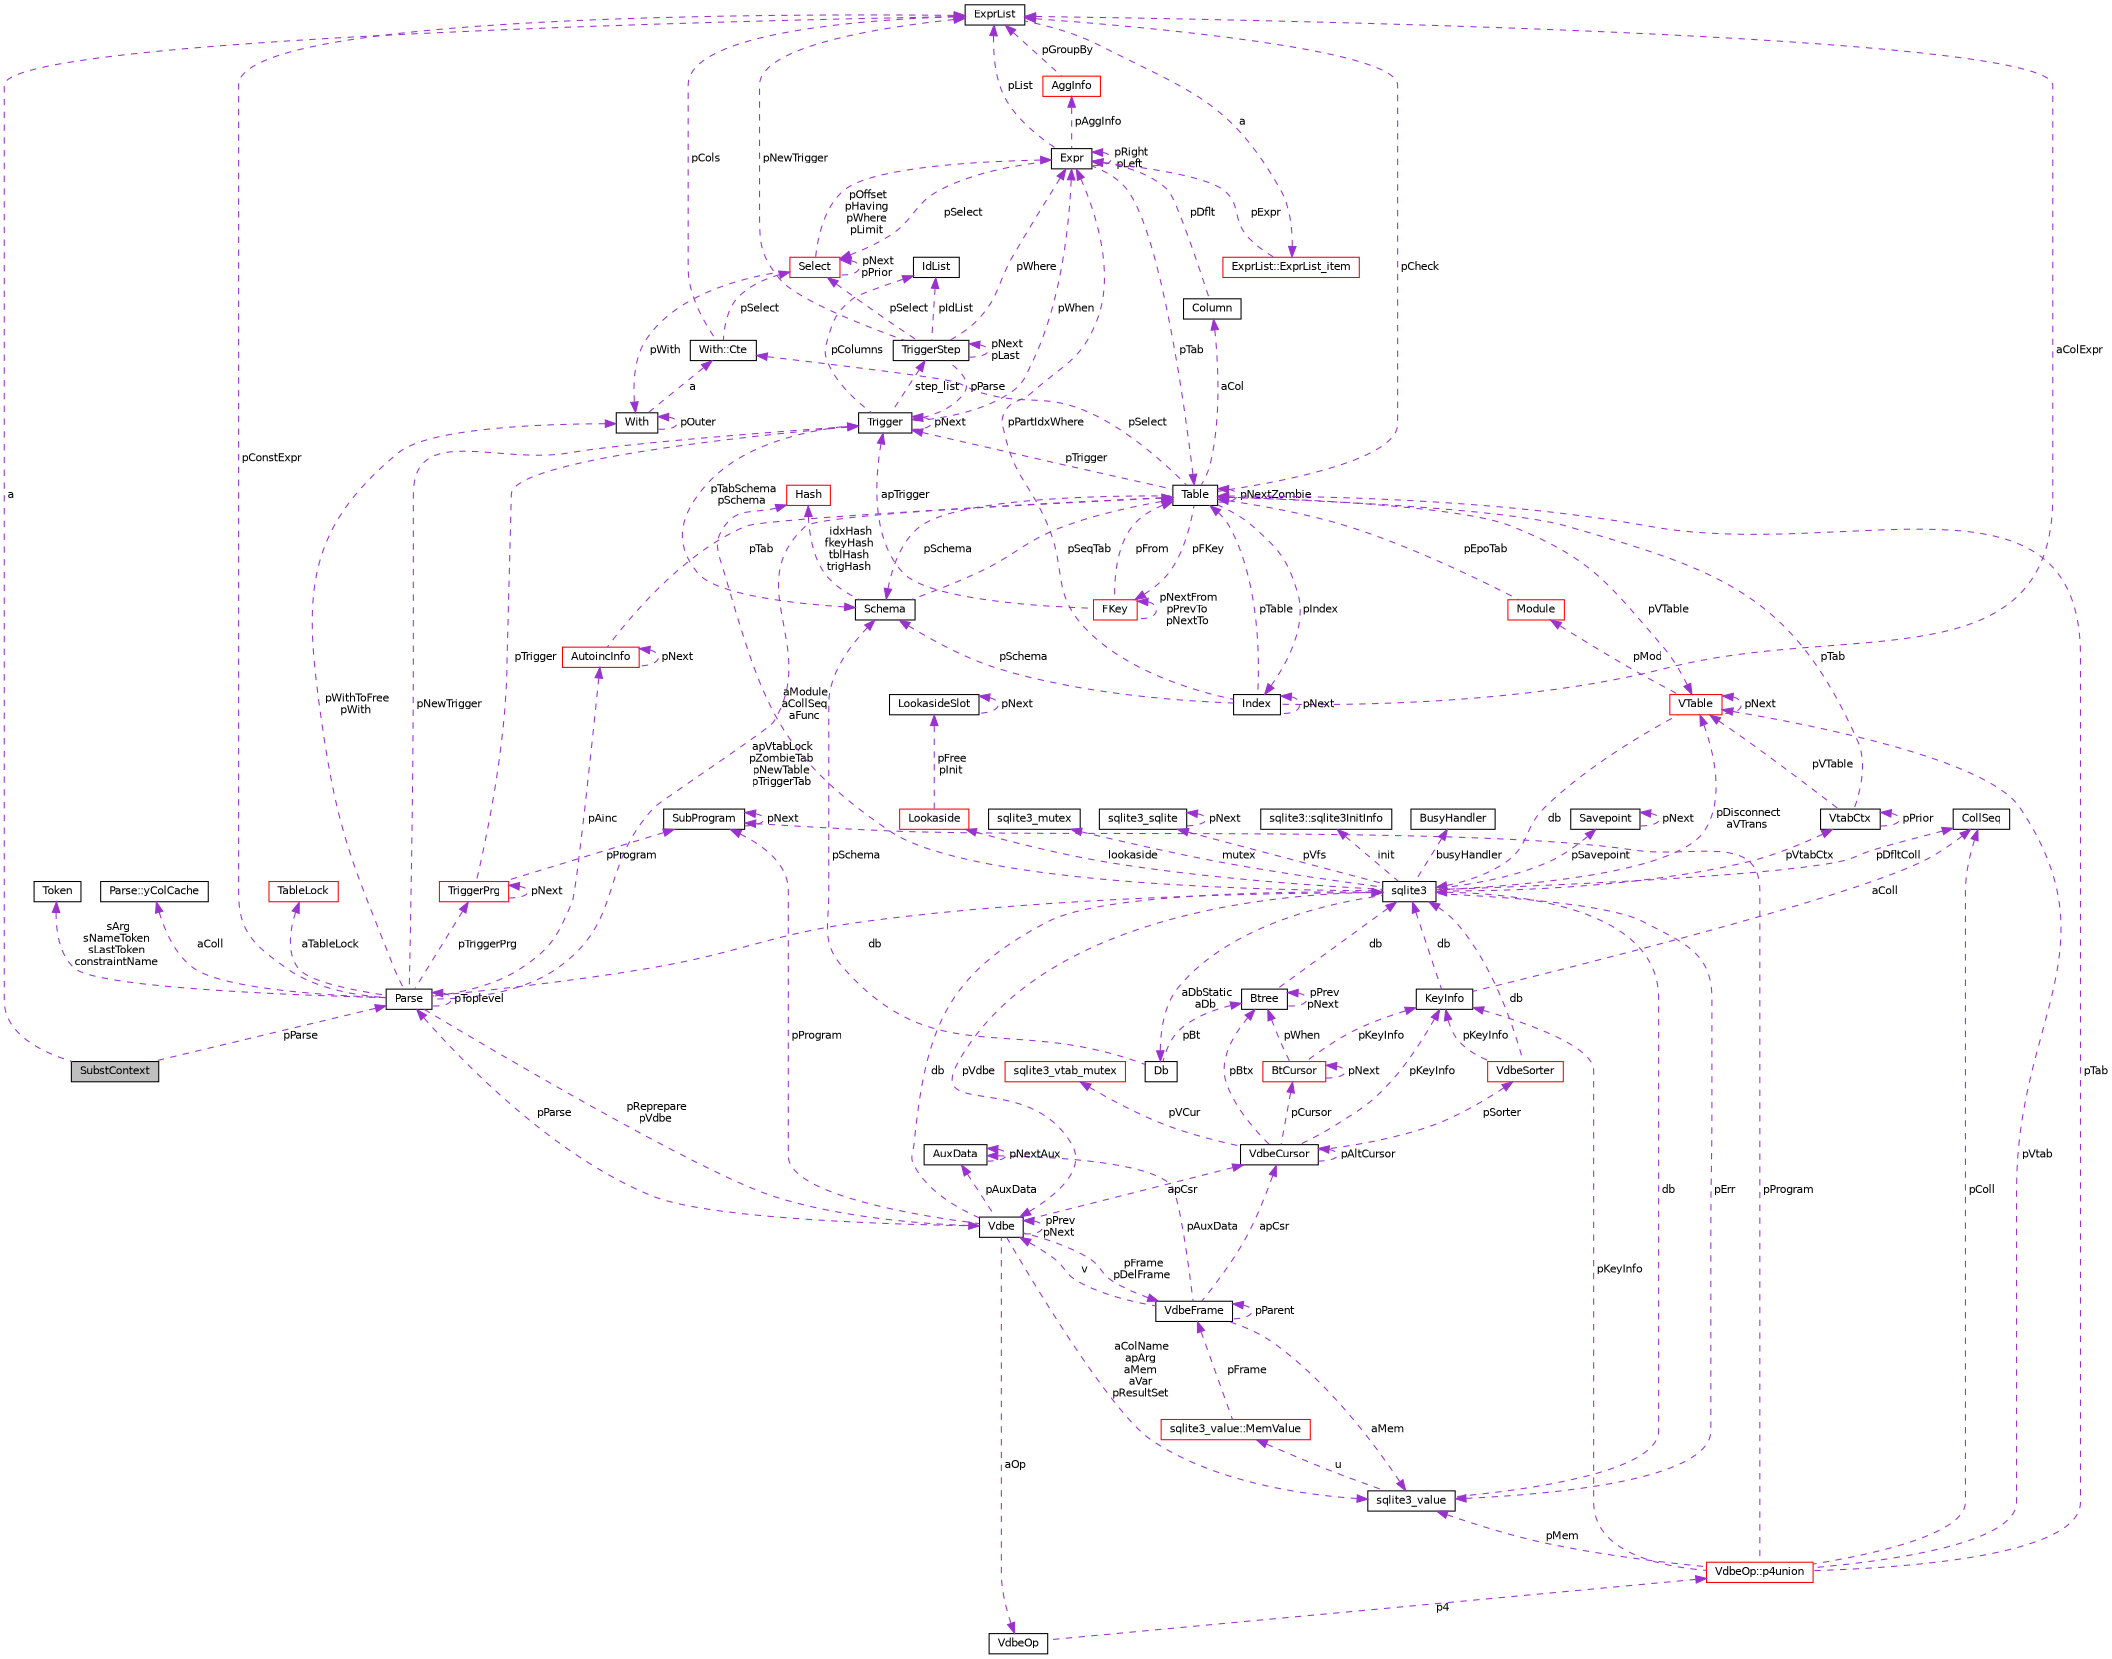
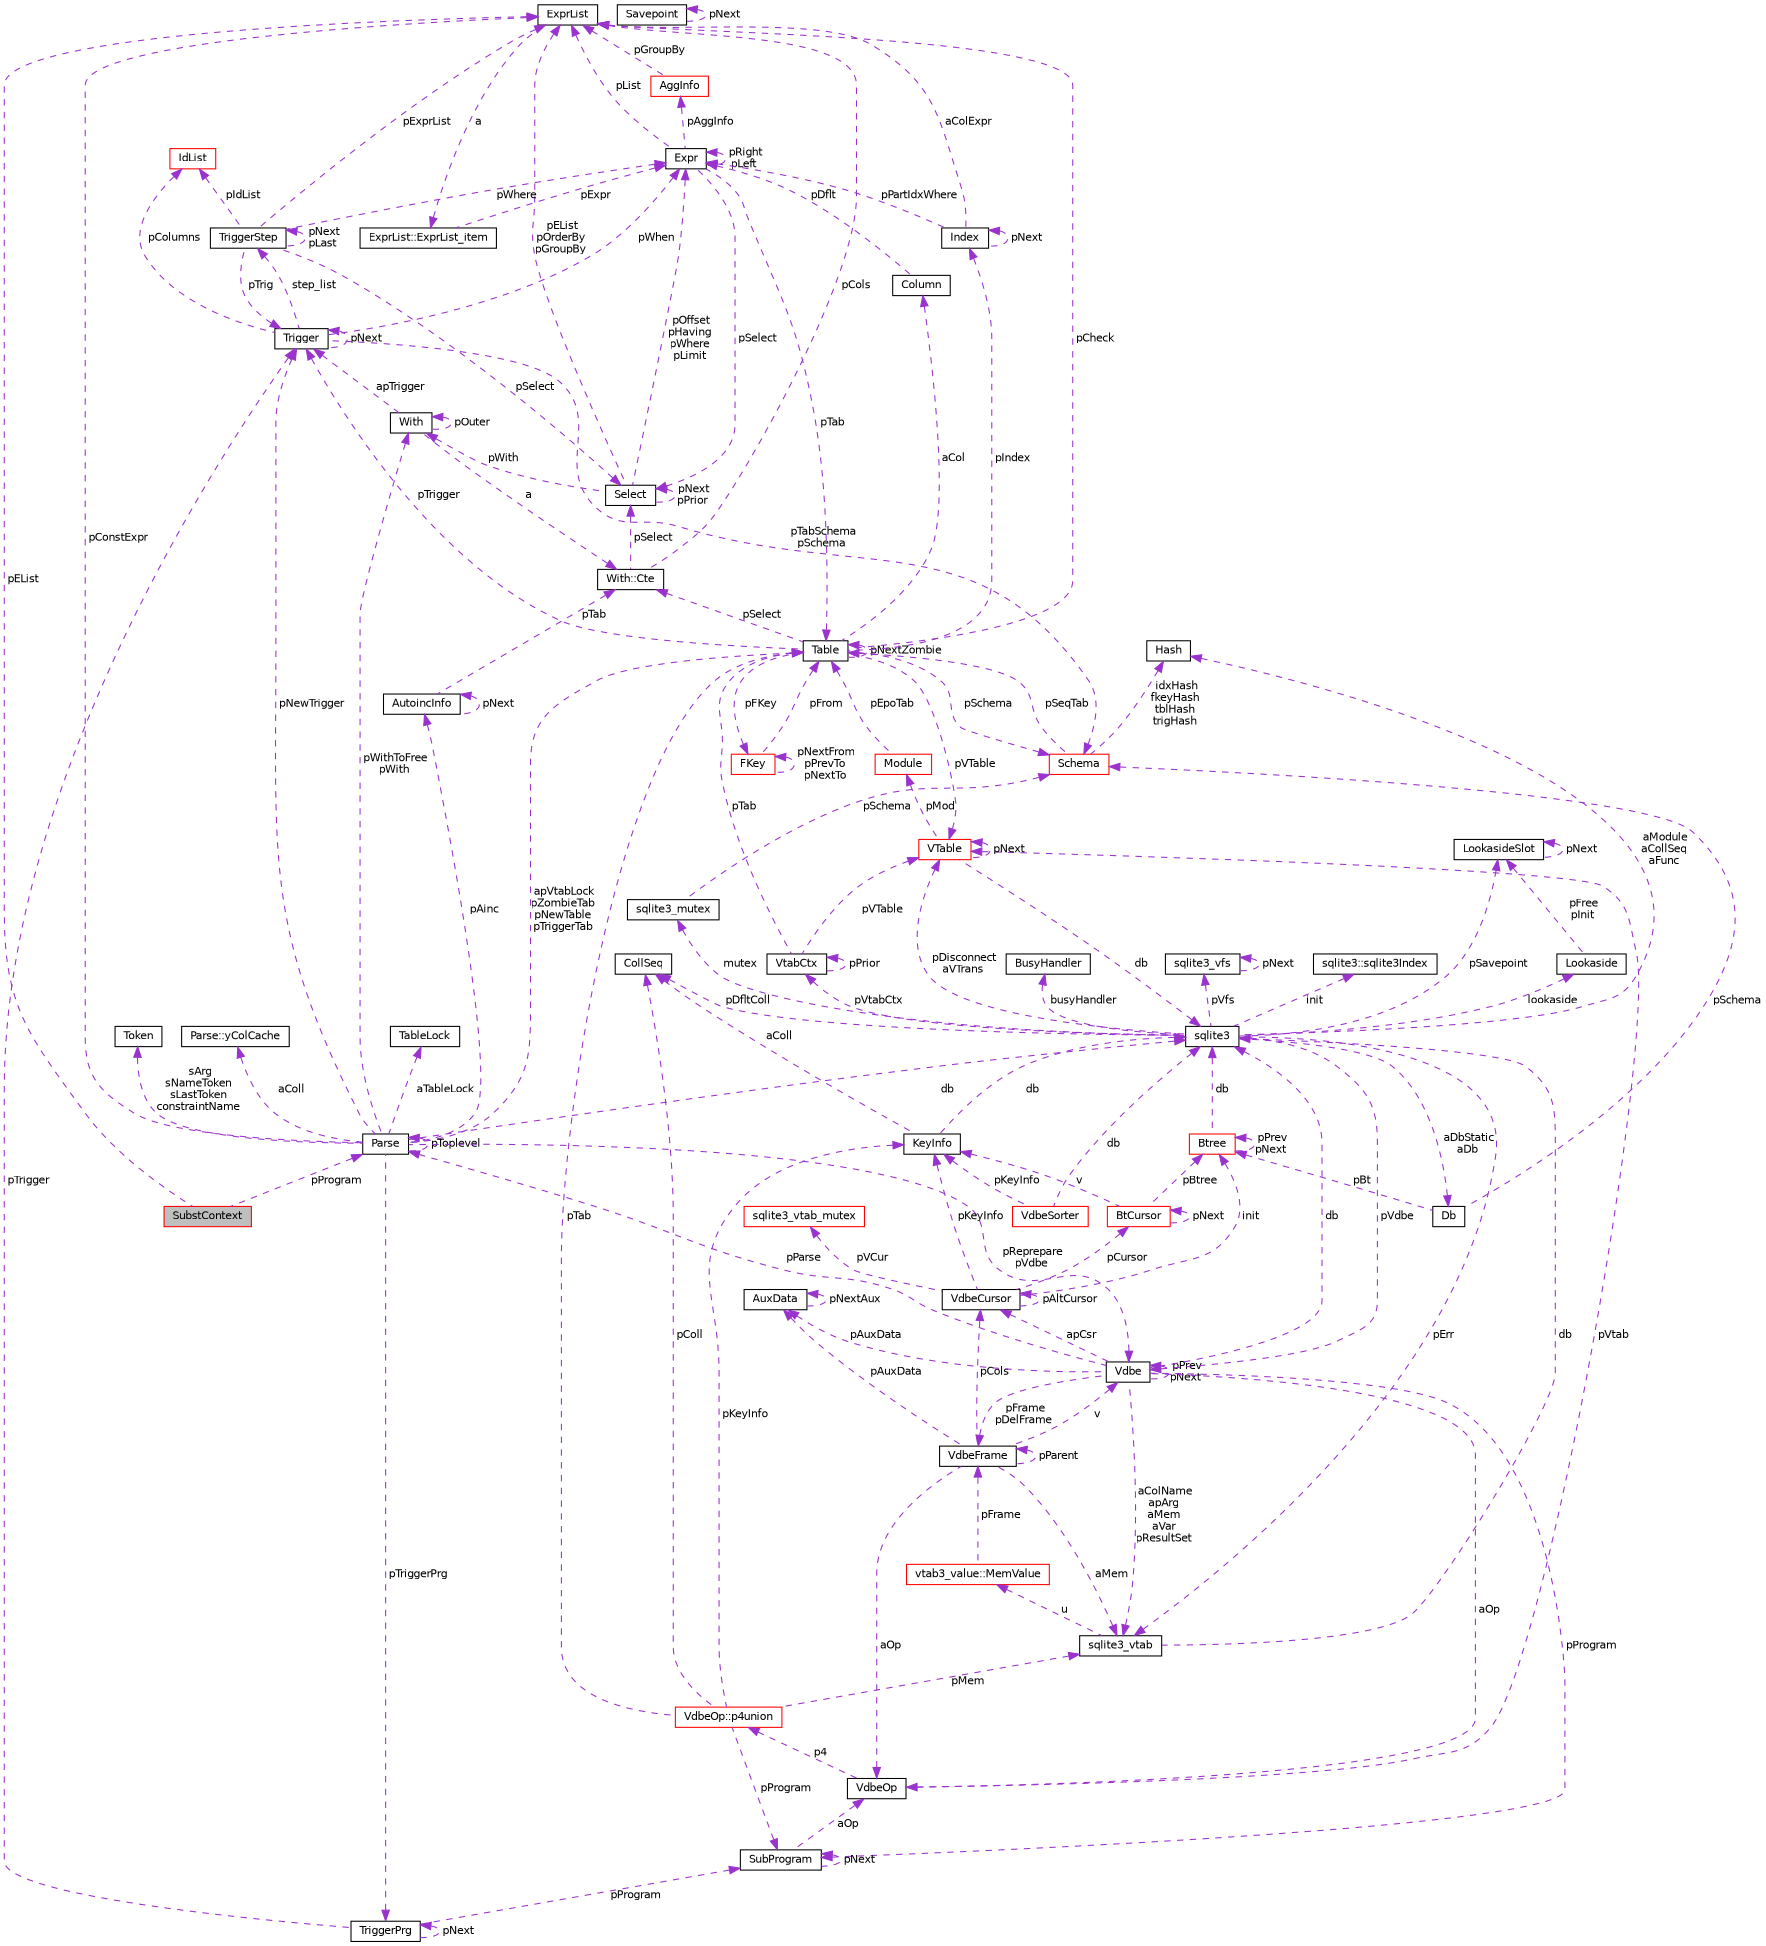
(794, 159) -> (426, 122)
none -> (537, 266)
(815, 267) -> (631, 495)
(936, 267) -> (193, 159)
(1291, 267) -> (428, 238)
(986, 387) -> (259, 285)
(10, 495) -> (22, 580)
(809, 495) -> (1169, 651)
(801, 519) -> (522, 645)
(922, 584) -> (361, 384)
(1253, 600) -> none
(885, 610) -> (1079, 764)
(601, 657) -> (422, 704)
(1065, 685) -> (851, 805)
(934, 819) -> (1592, 964)
(1143, 819) -> (1203, 964)
(1326, 819) -> (1375, 964)
(1516, 874) -> (1404, 1003)
(304, 892) -> (425, 1037)
(474, 892) -> (386, 1931)
(1264, 999) -> (1212, 1144)
(299, 1036) -> (335, 1181)
(1300, 1036) -> (1198, 1181)
(1380, 1036) -> (1078, 1181)
(115, 1072) -> (208, 1217)
(1240, 1072) -> (1249, 1217)
(2025, 1107) -> (1601, 1294)
(1415, 1131) -> none
(1272, 1227) -> (993, 1372)
(1236, 1430) -> (978, 1574)
(1411, 1501) -> (1121, 1646)
none -> (877, 1600)
none -> (824, 1828)
